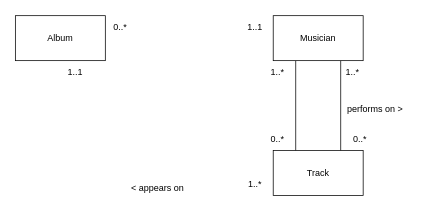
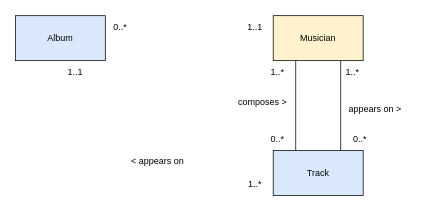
(60, 38) -> (60, 38)
(318, 38) -> (318, 38)
none -> (263, 102)
(375, 109) -> (375, 109)
(318, 173) -> (318, 173)
(158, 188) -> (158, 162)
